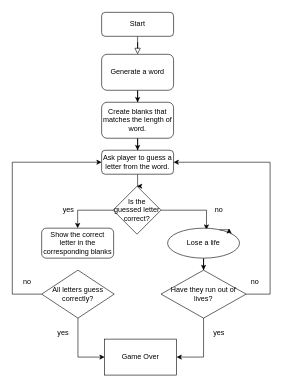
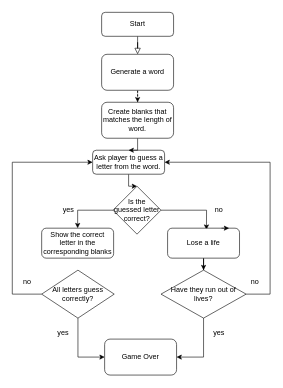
(138, 98) -> (138, 98)
(138, 162) -> (129, 162)
(204, 243) -> (204, 243)
(141, 357) -> (141, 357)
